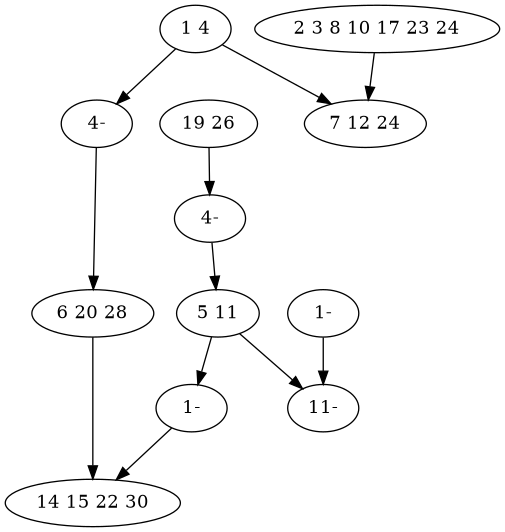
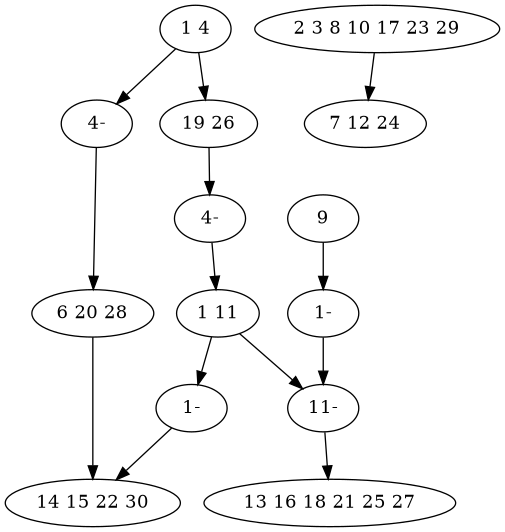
(377, 29) -> (377, 29)
(271, 71) -> (201, 70)
none -> (323, 219)
(218, 313) -> (218, 313)
none -> (330, 503)
